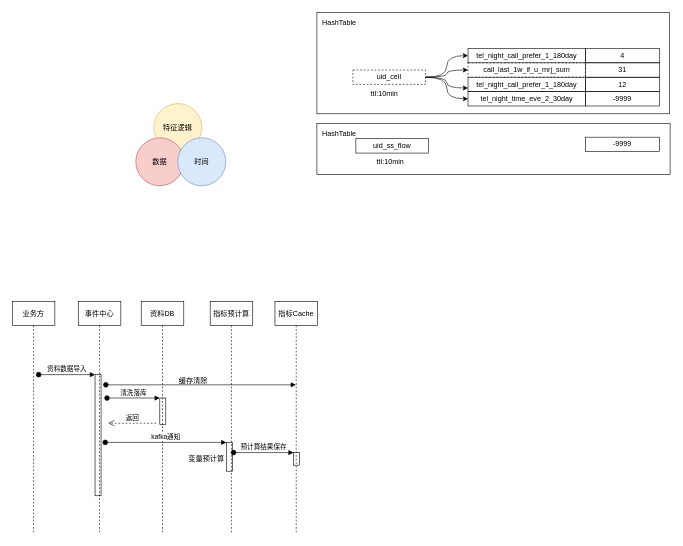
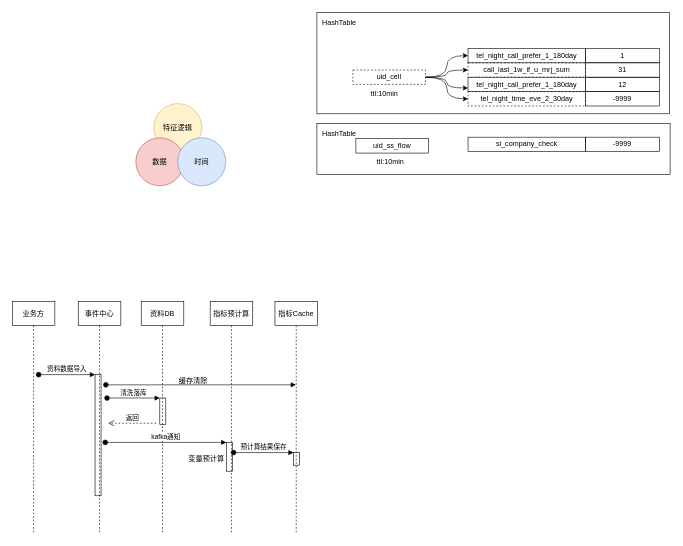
(623, 56) -> (623, 56)
(527, 99) -> (527, 99)
none -> (527, 144)
